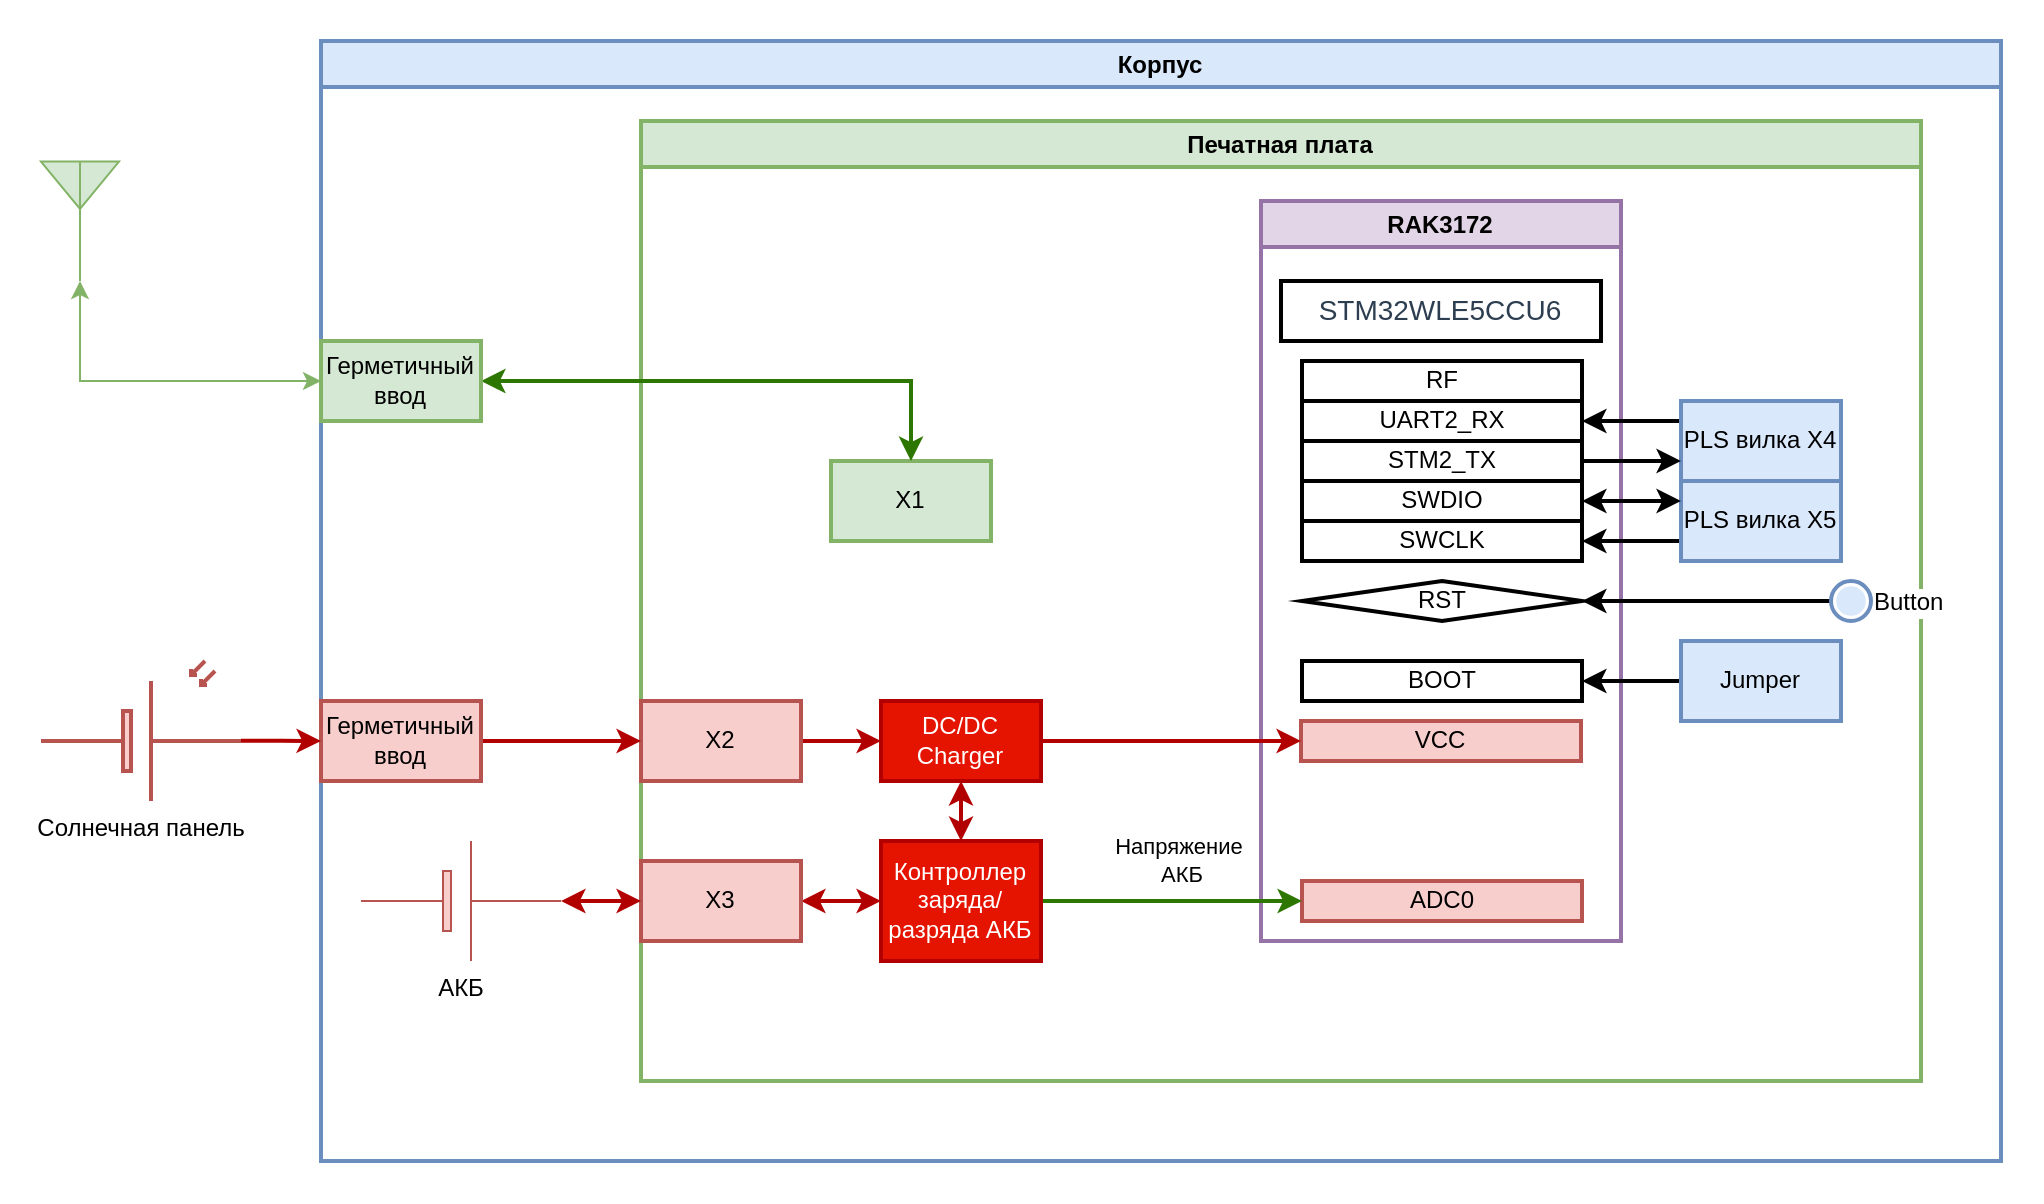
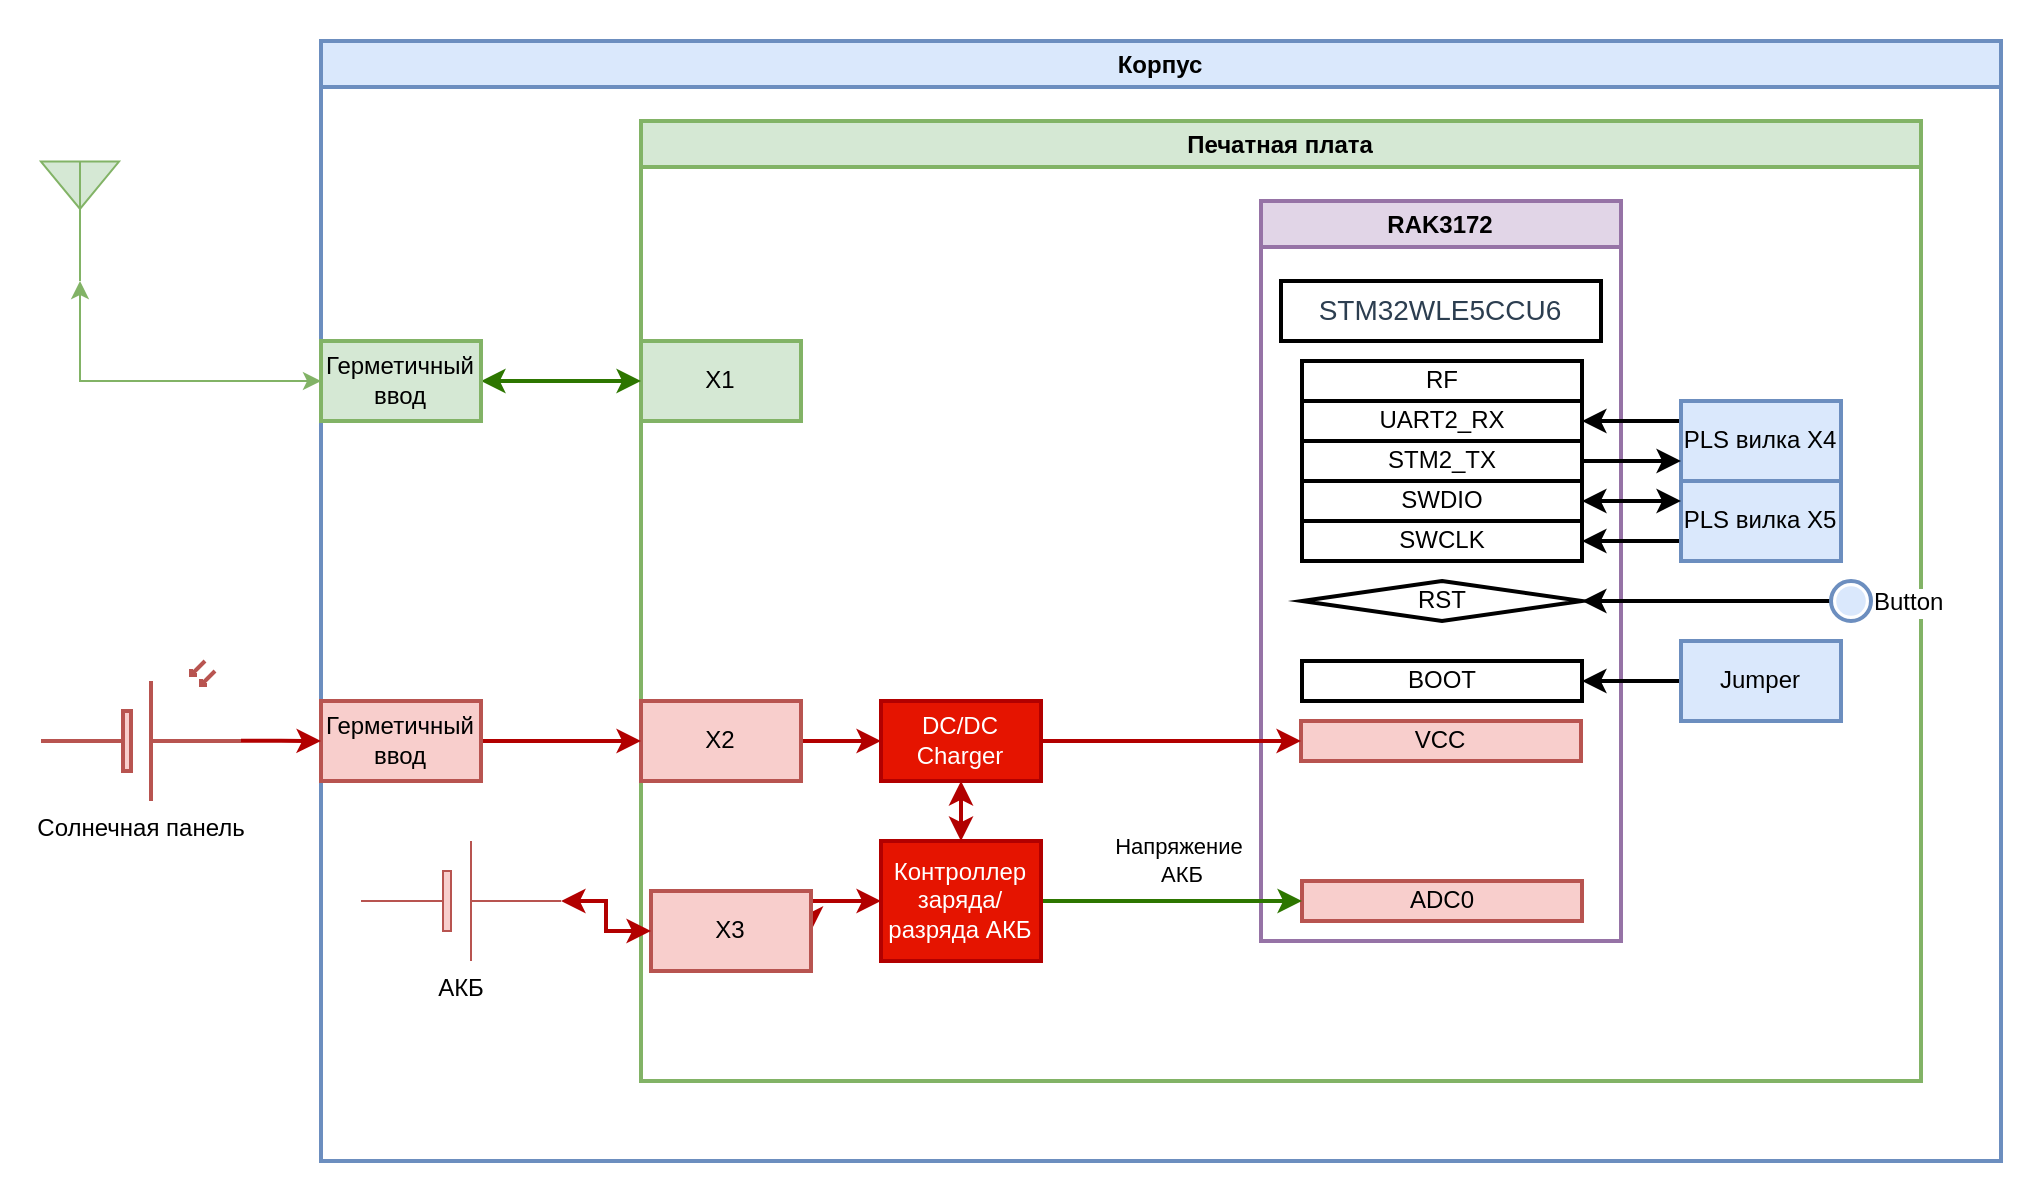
(911, 501) -> (721, 381)
(721, 901) -> (731, 931)
